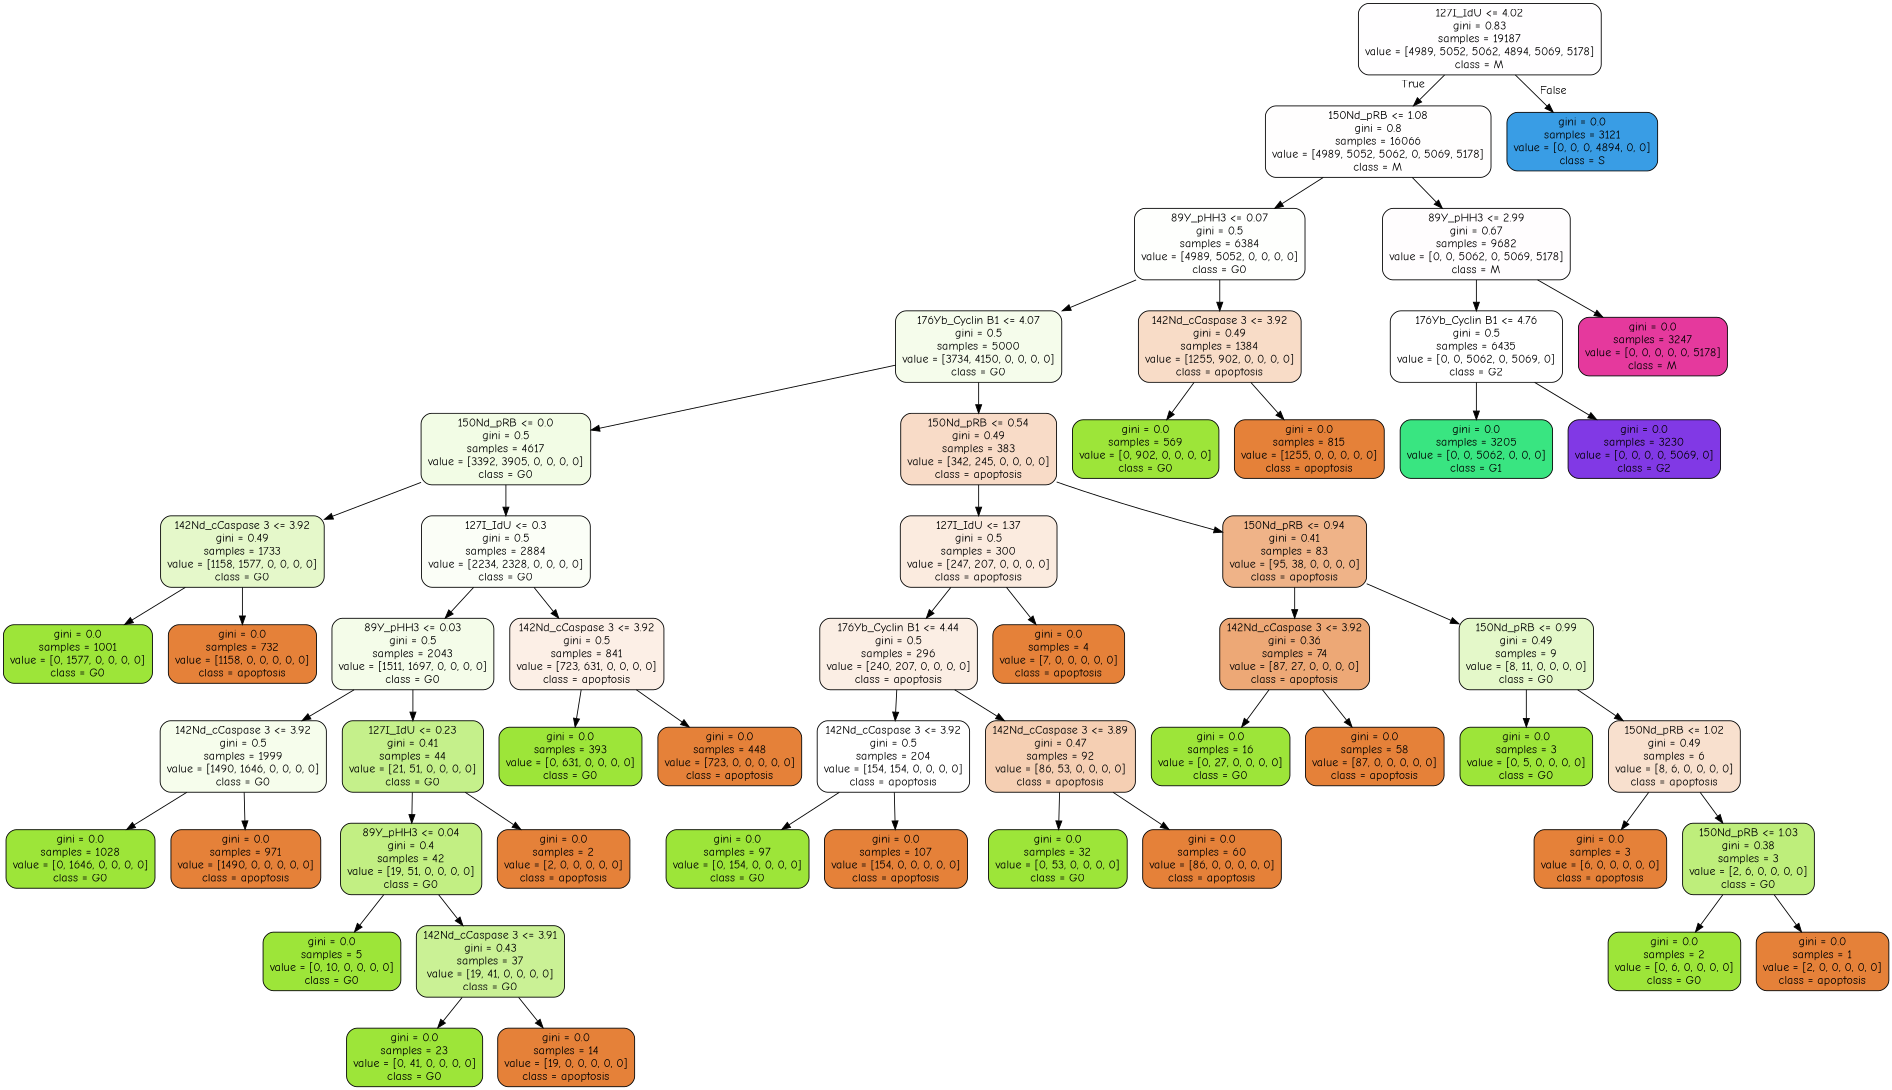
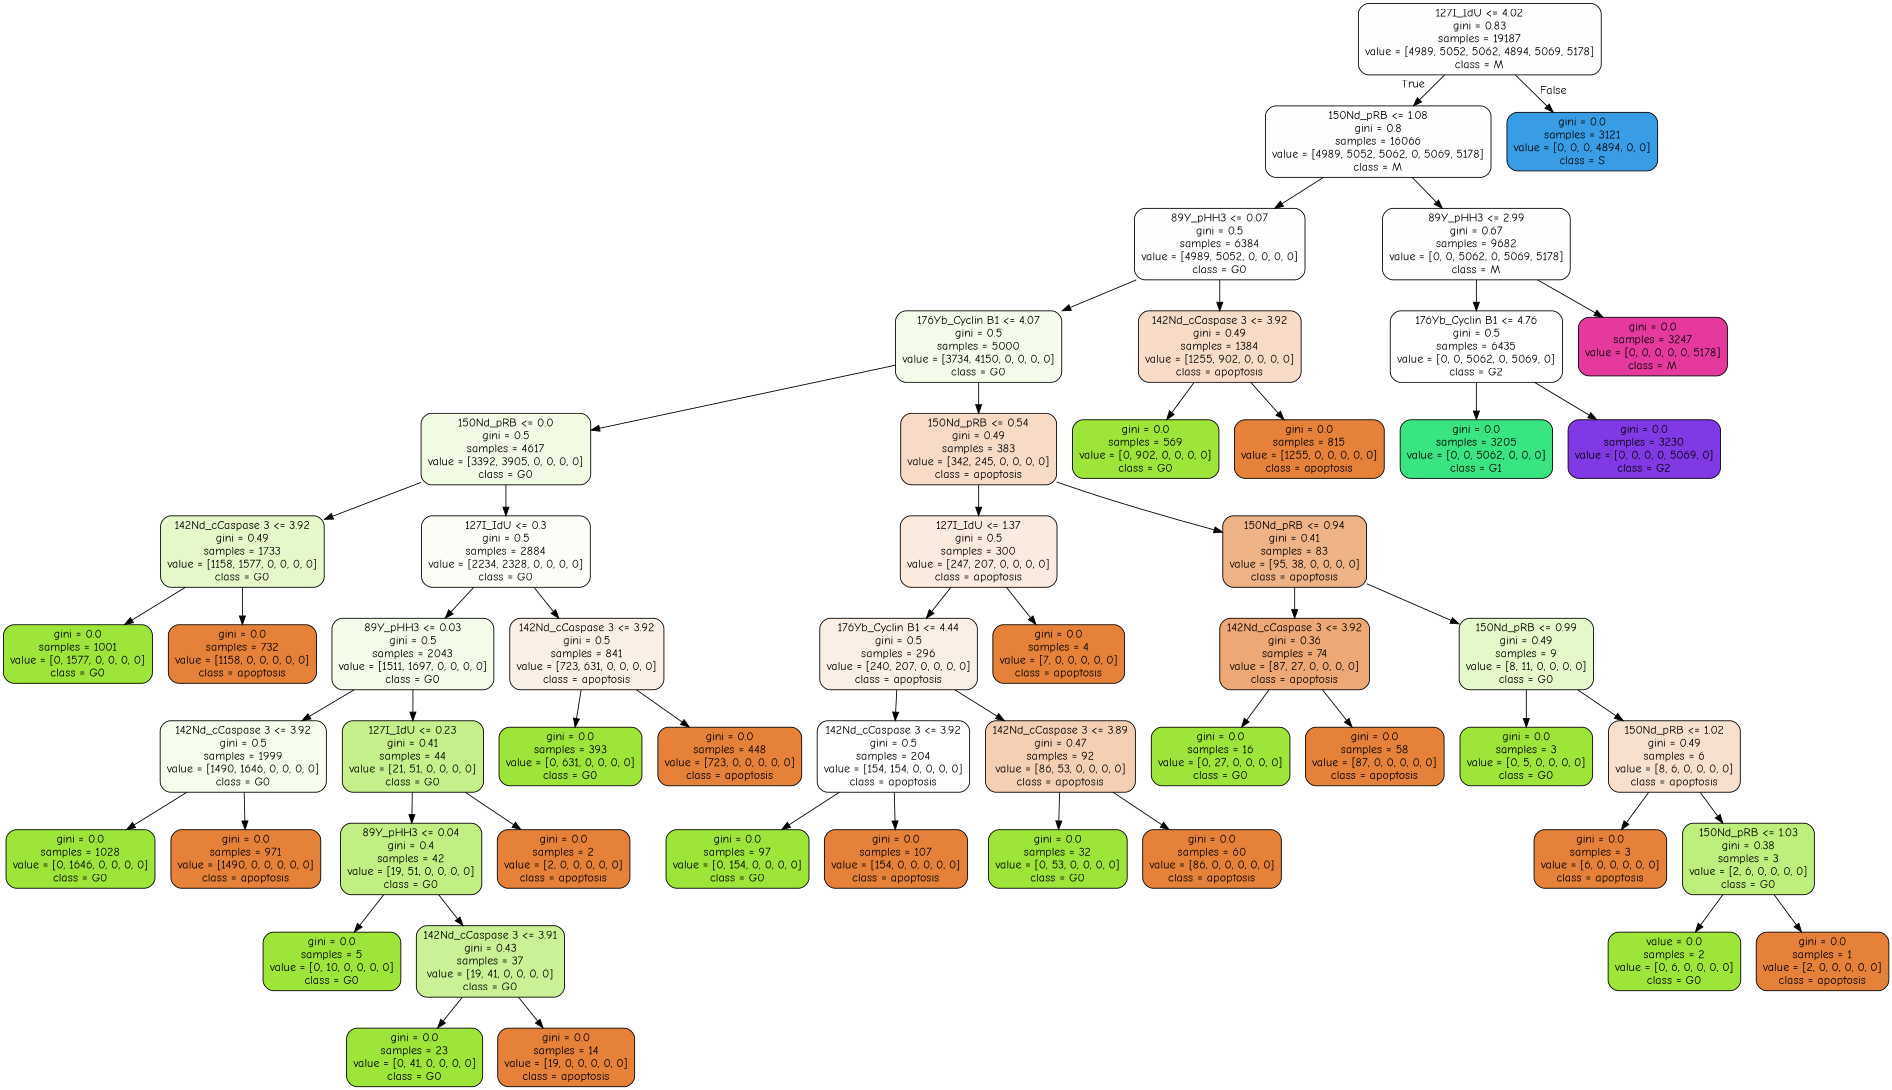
(1674, 961) -> (1674, 961)
